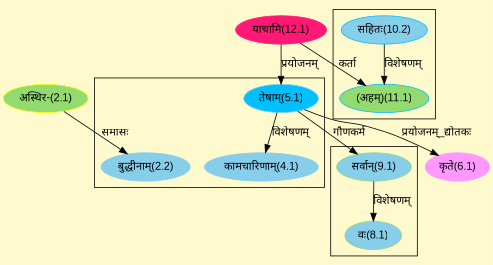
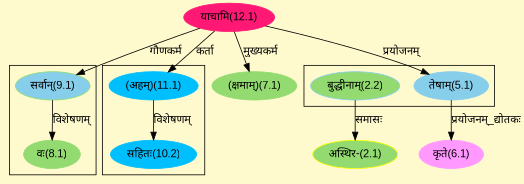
(384, 30) -> (154, 154)
(384, 60) -> (154, 116)
none -> (254, 86)
(281, 98) -> (451, 86)
(384, 98) -> (154, 86)
(89, 129) -> (355, 116)
(330, 134) -> (142, 49)
(146, 167) -> (355, 86)
(261, 167) -> none
(373, 235) -> (52, 154)
